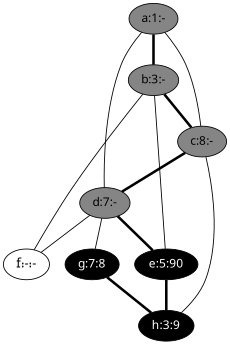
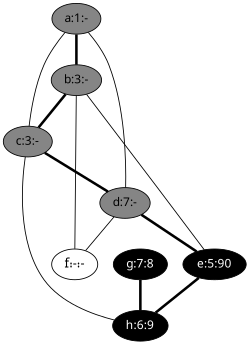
(202, 142) -> (28, 142)
(99, 234) -> none
(166, 326) -> (140, 326)
